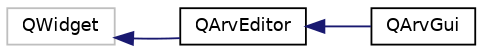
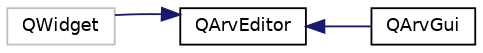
(157, 39) -> (138, 14)
